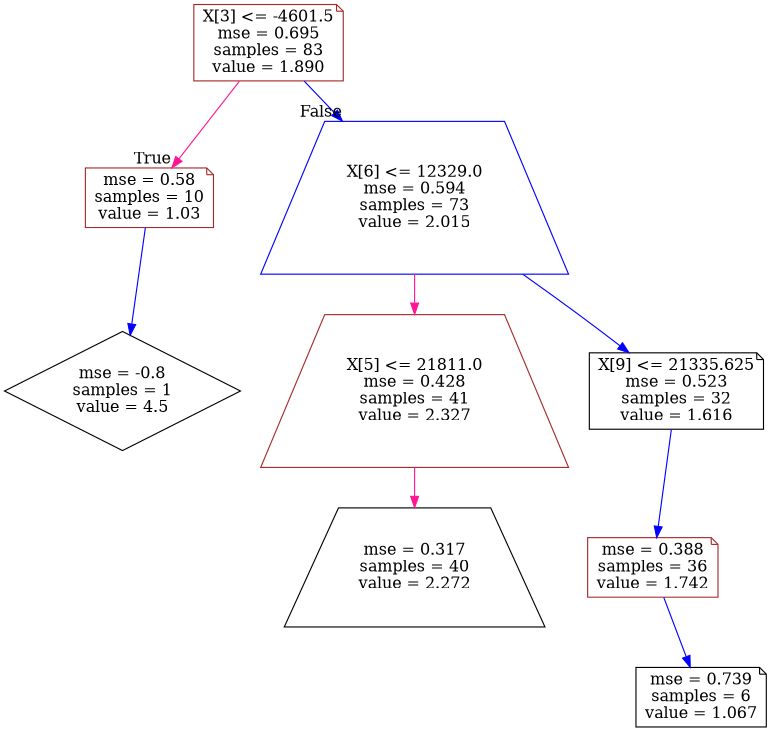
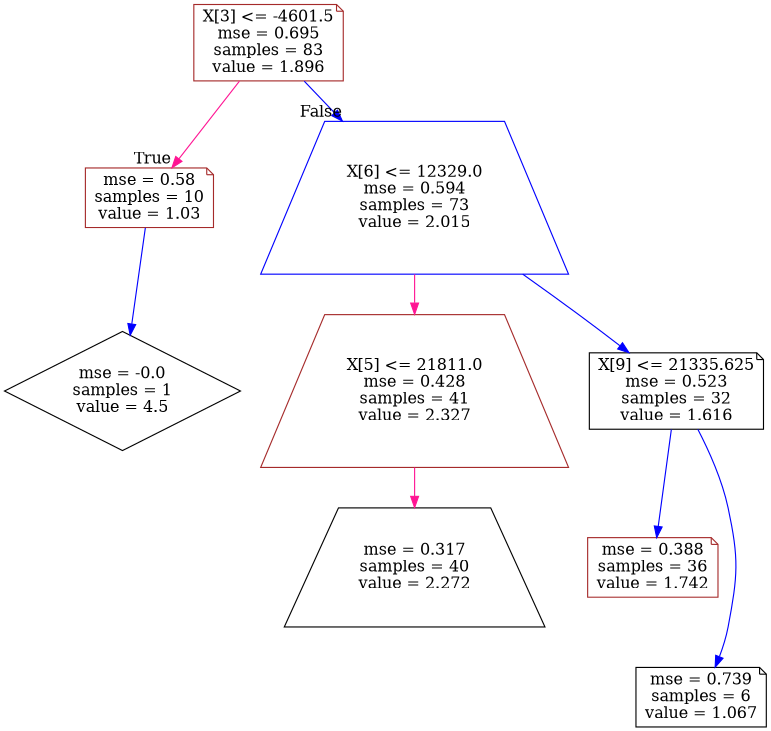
(269, 43) -> (269, 43)
(122, 391) -> (122, 391)
(675, 627) -> (734, 541)
